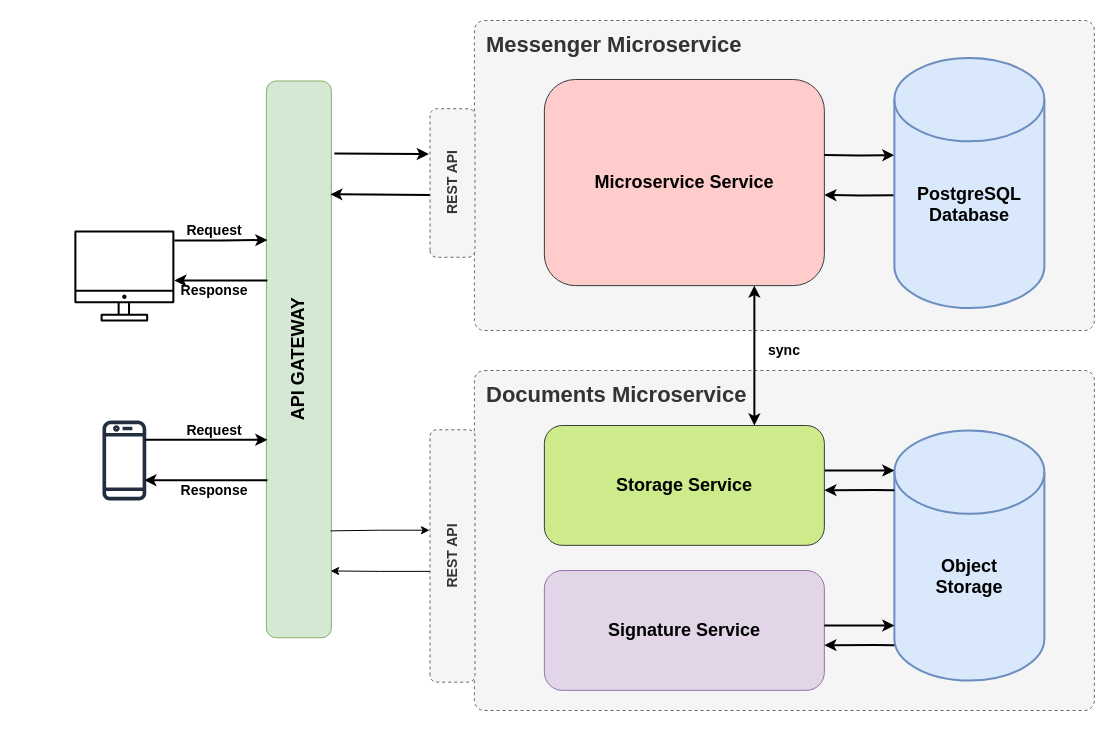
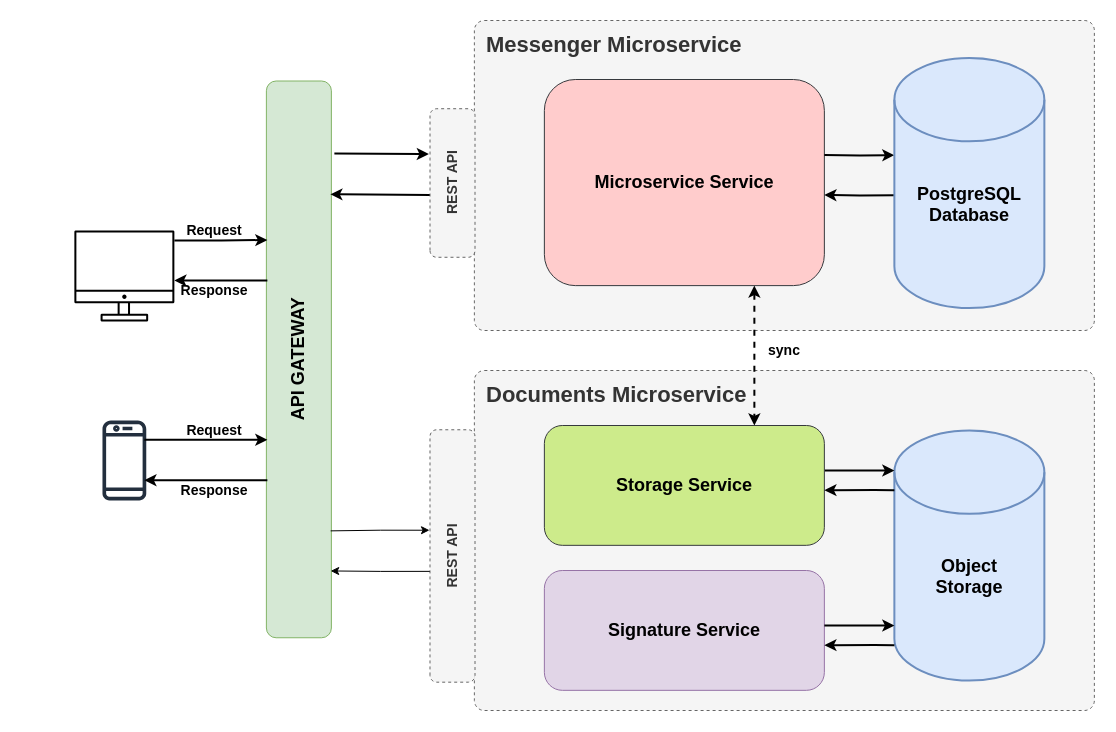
(754, 355) -> (754, 355)
